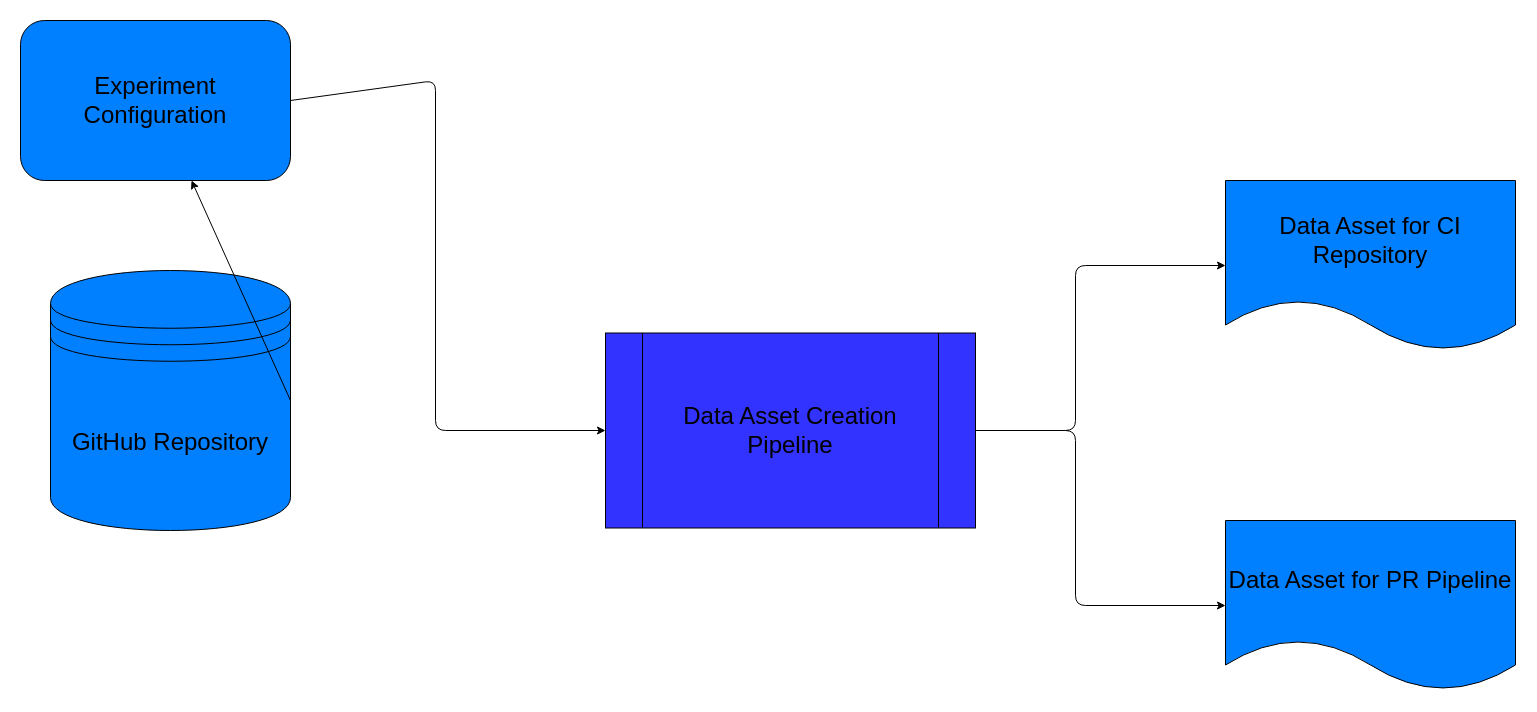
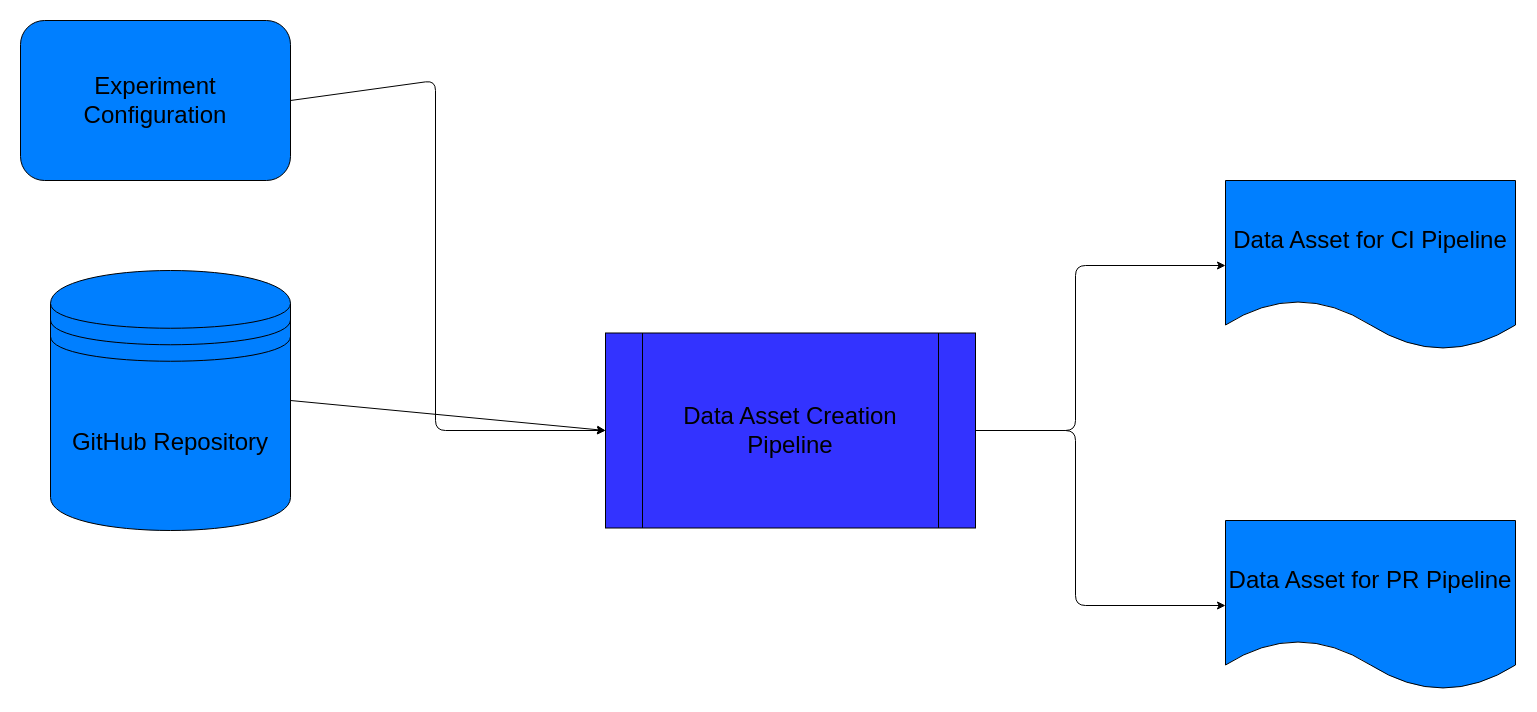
(1371, 241) -> (1371, 241)
(242, 293) -> (437, 414)
